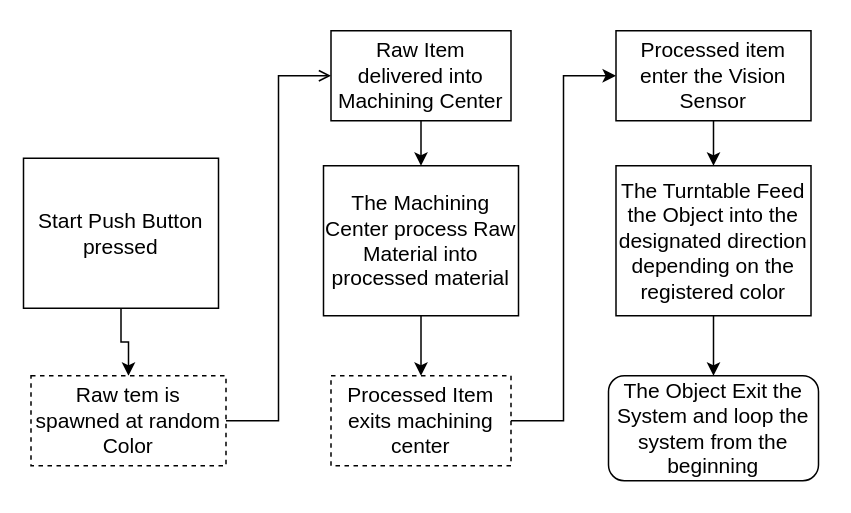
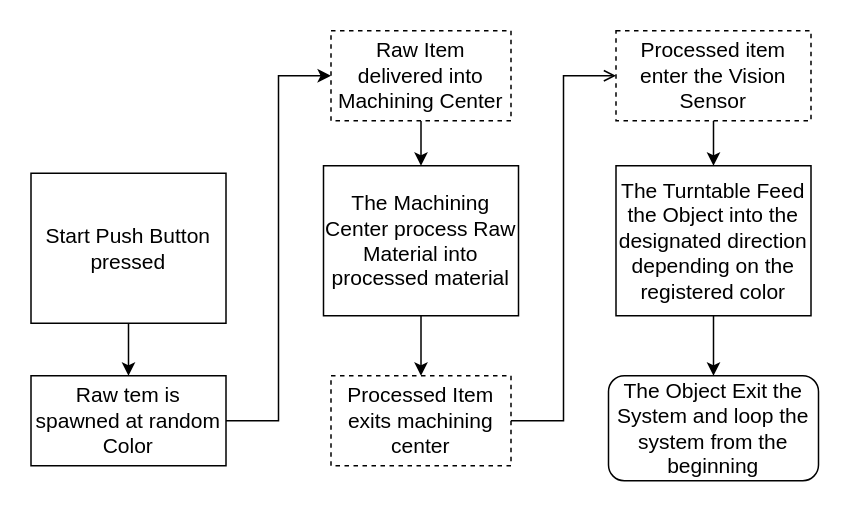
(321, 76) -> (319, 76)
(421, 76) -> (421, 76)
(604, 76) -> (606, 76)
(713, 76) -> (713, 76)
(121, 233) -> (128, 248)
(128, 421) -> (128, 421)
